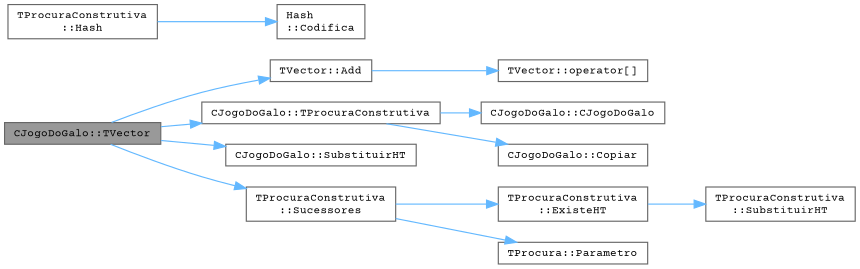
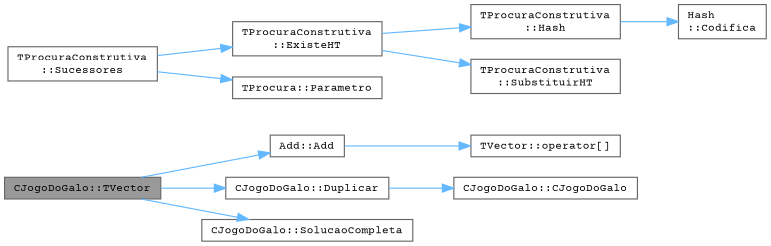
none -> (421, 31)
(321, 71) -> (307, 146)
(321, 113) -> (307, 188)
(321, 155) -> (307, 230)
(573, 155) -> none
(172, 167) -> none
